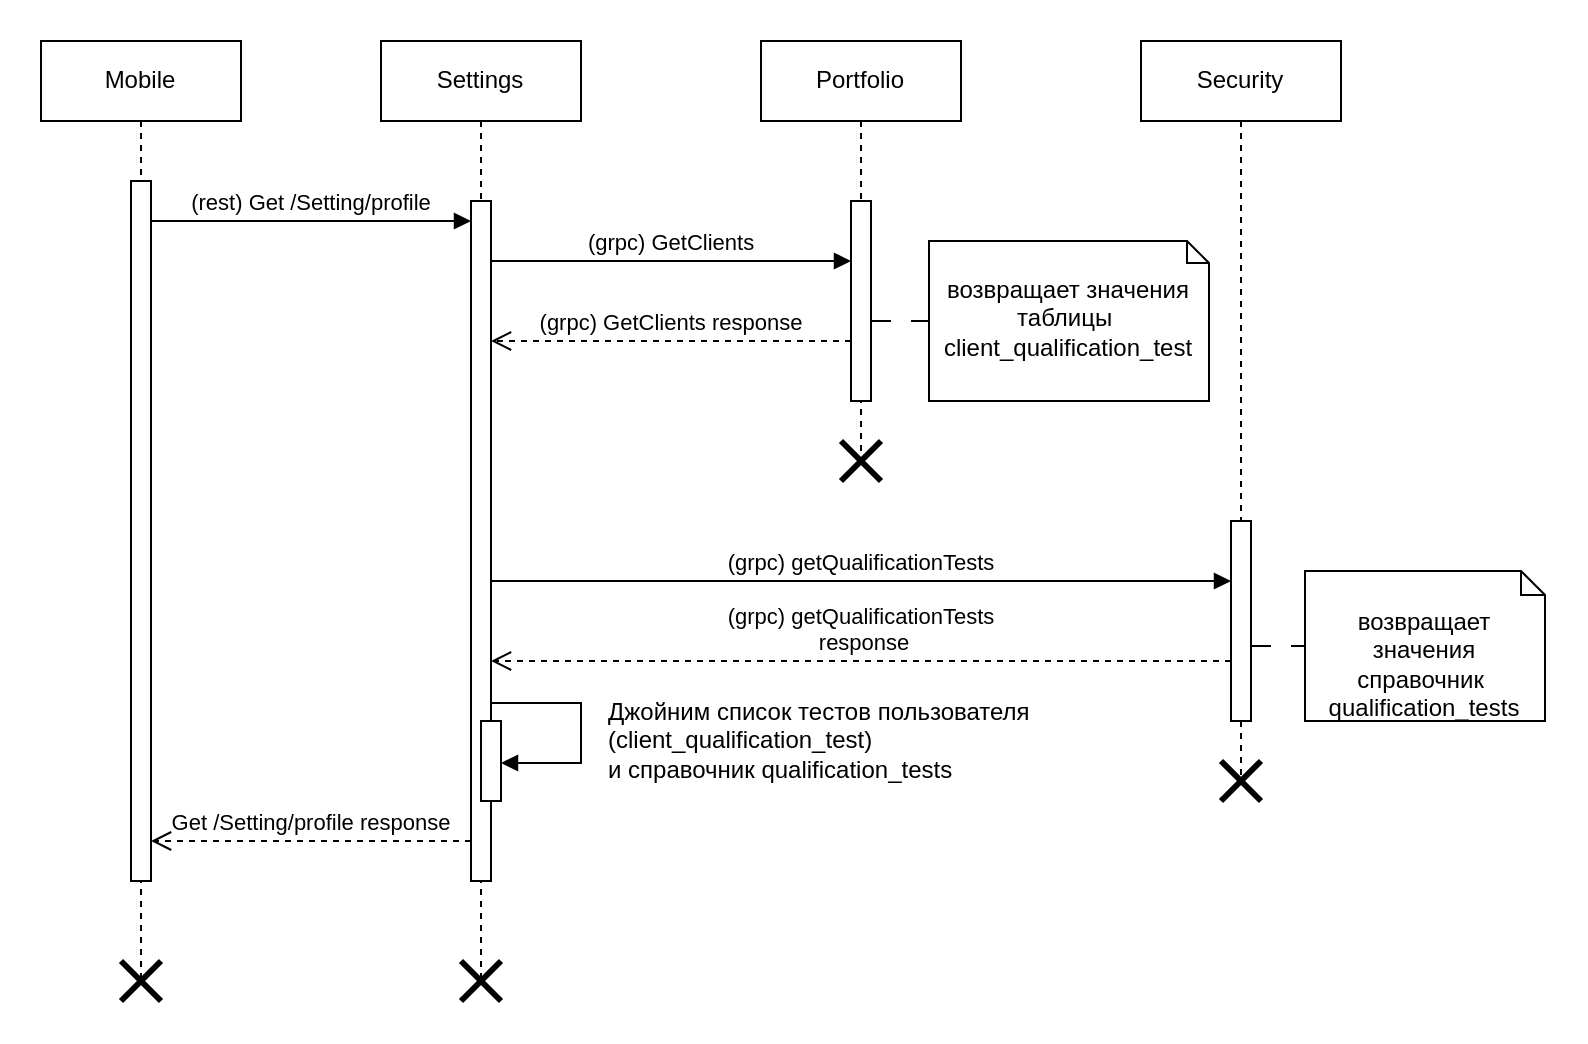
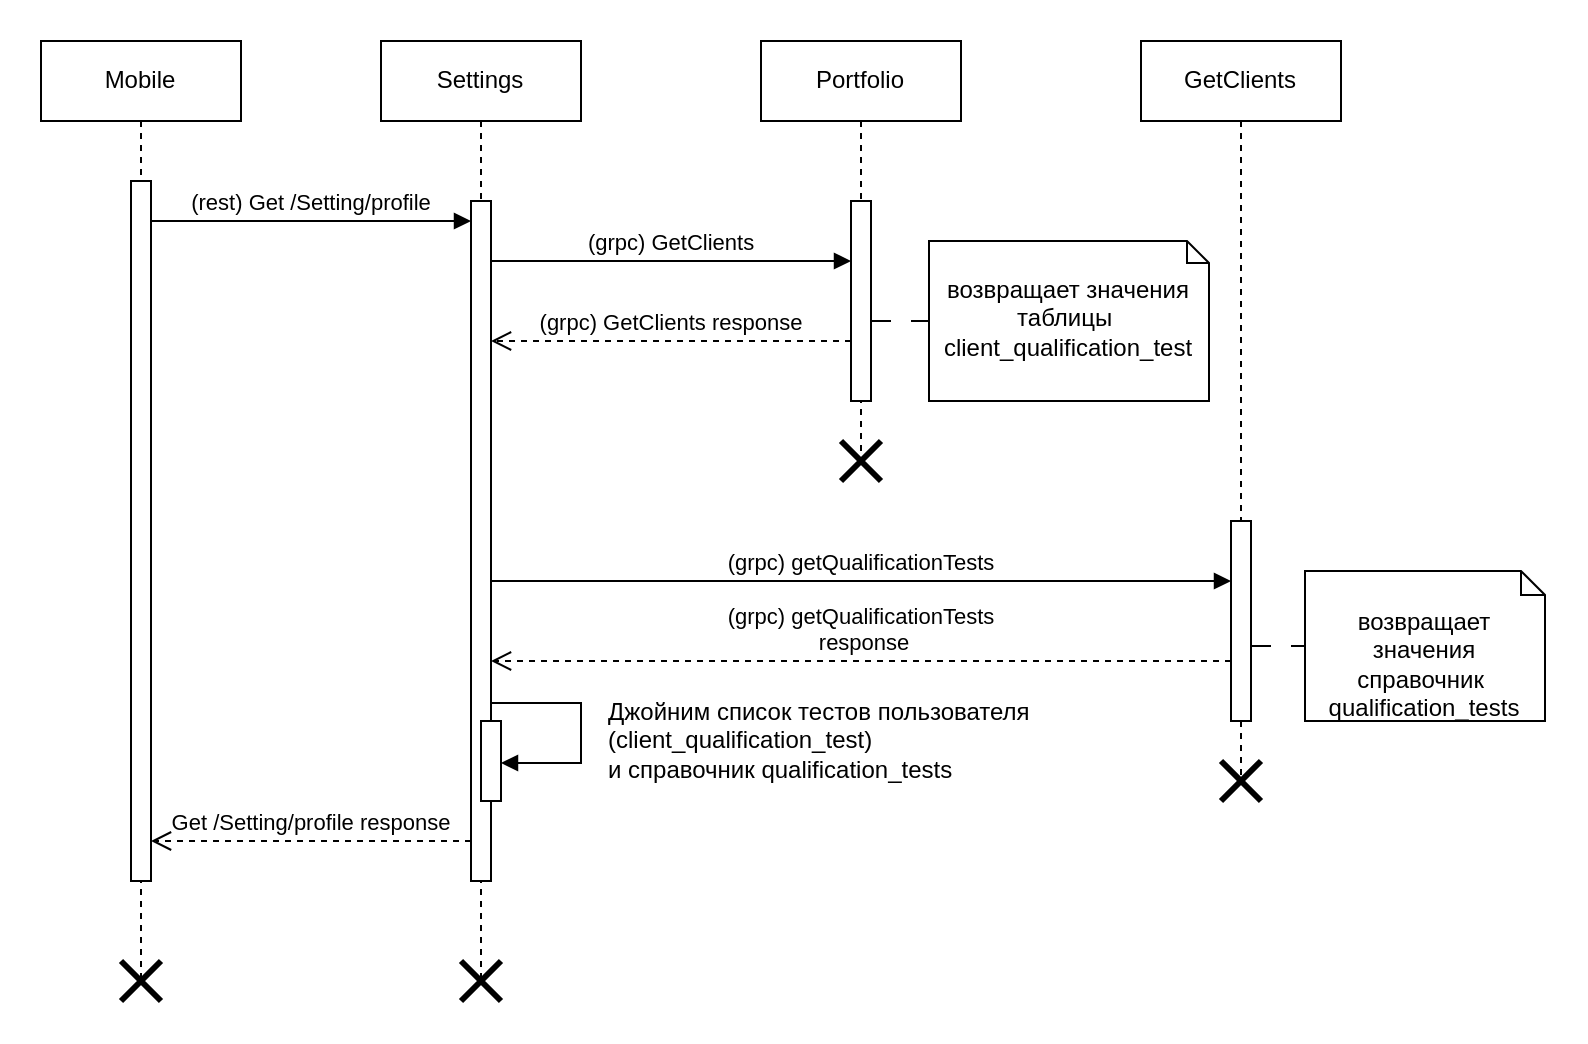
(1241, 81) -> (1241, 81)
